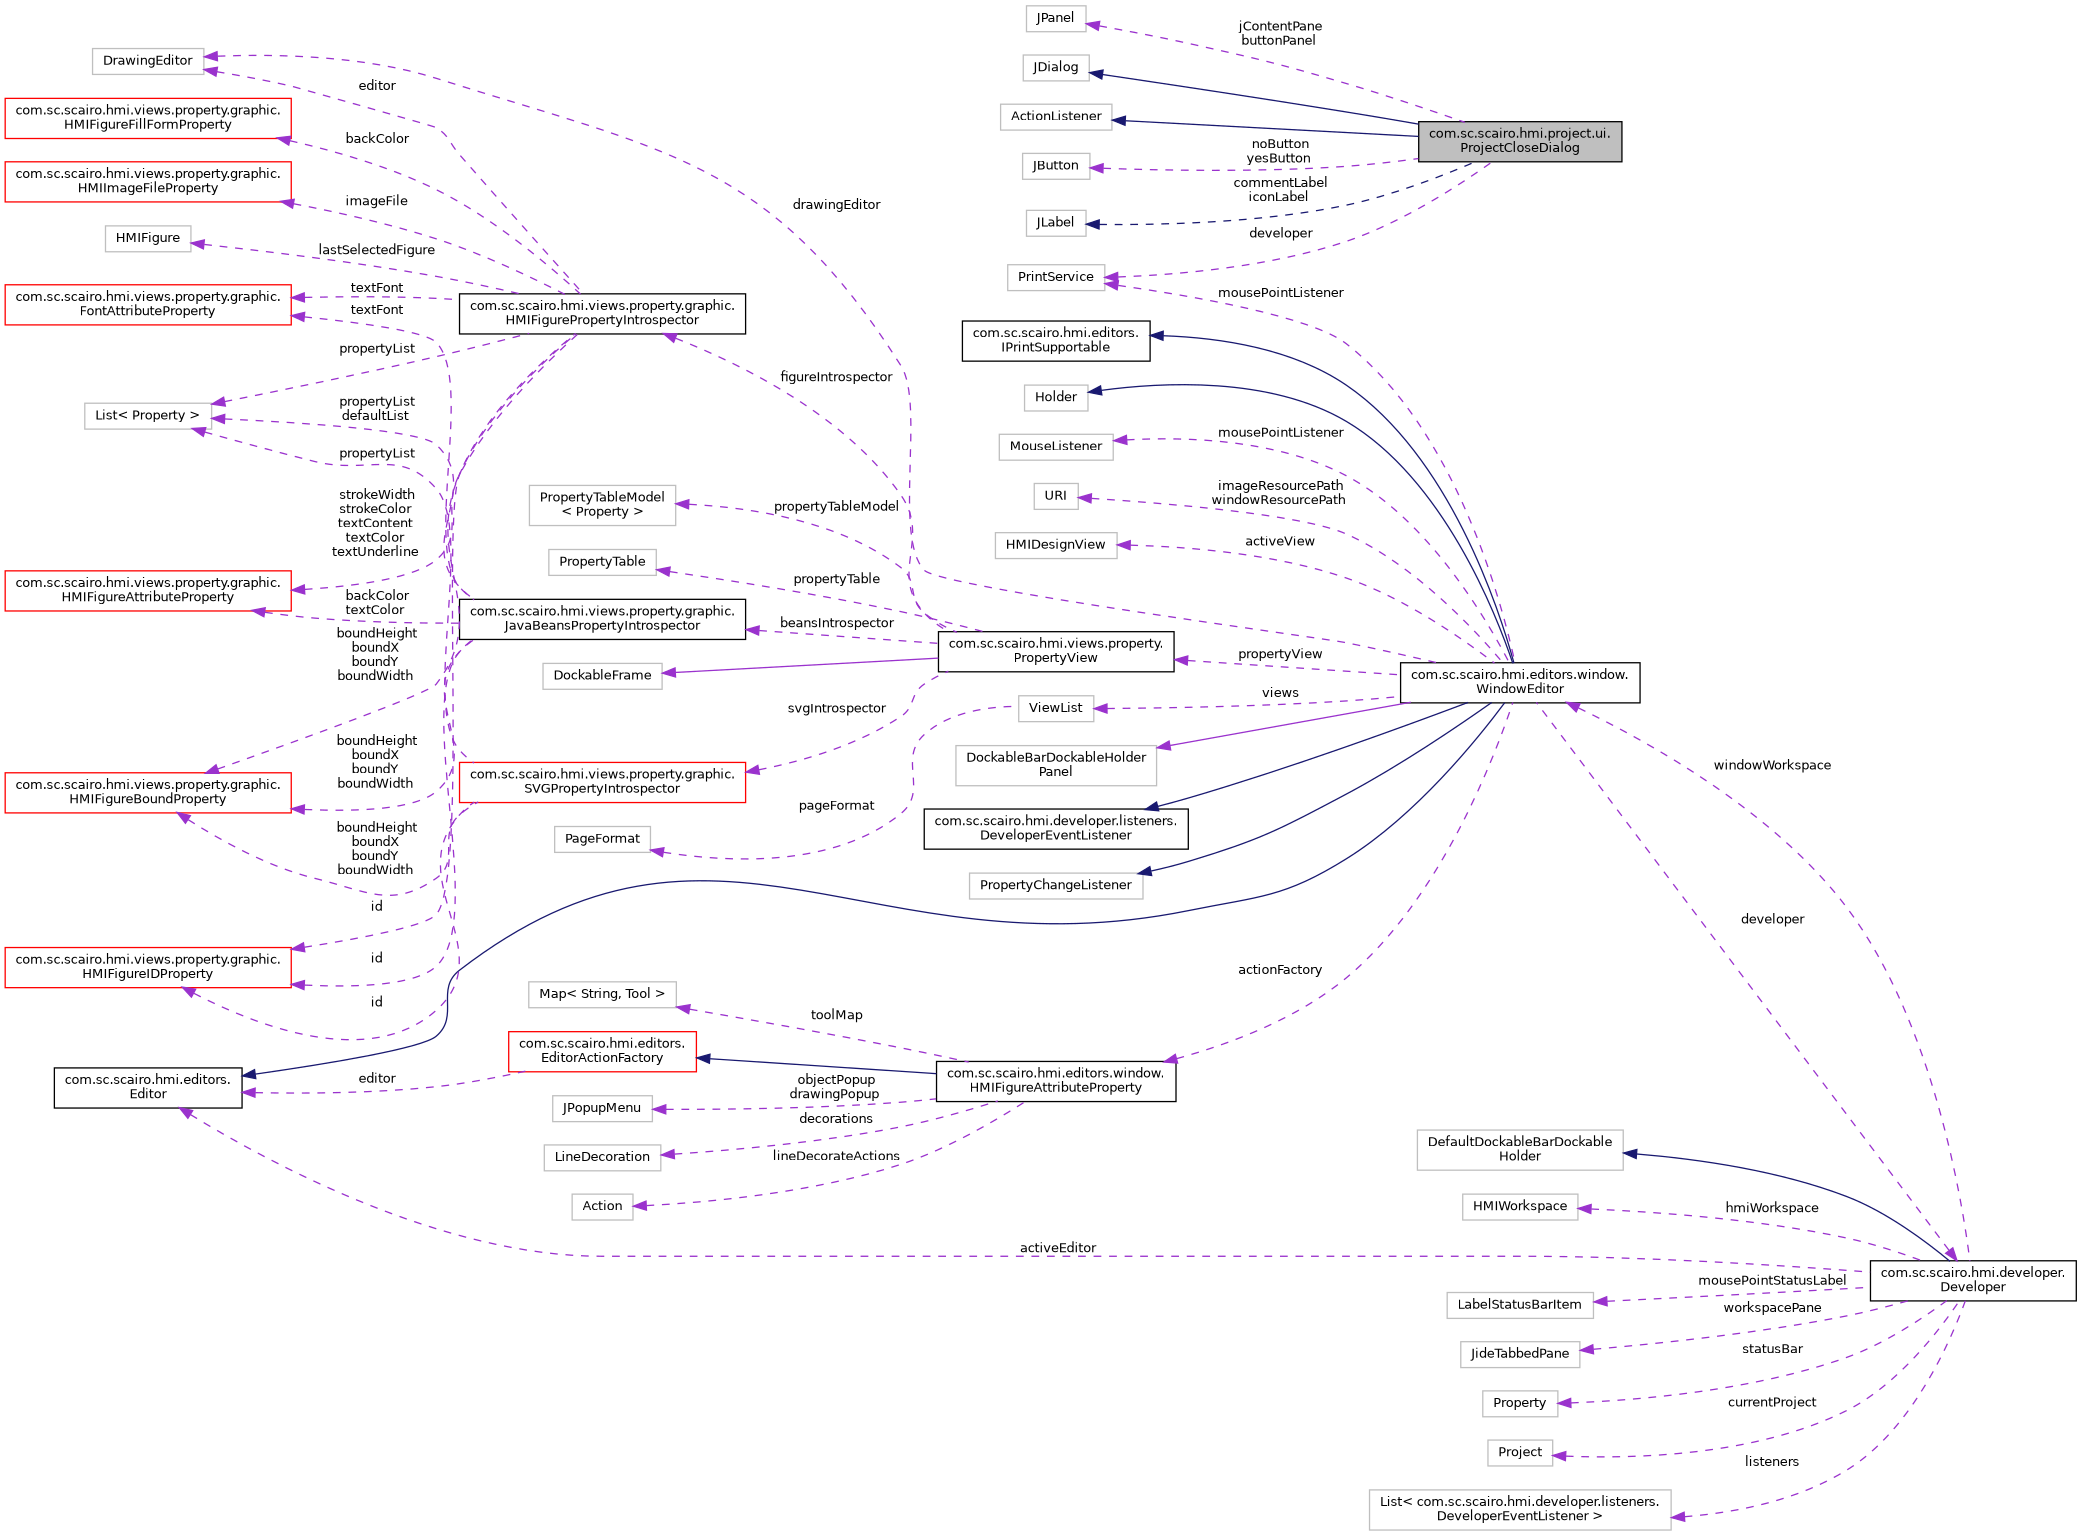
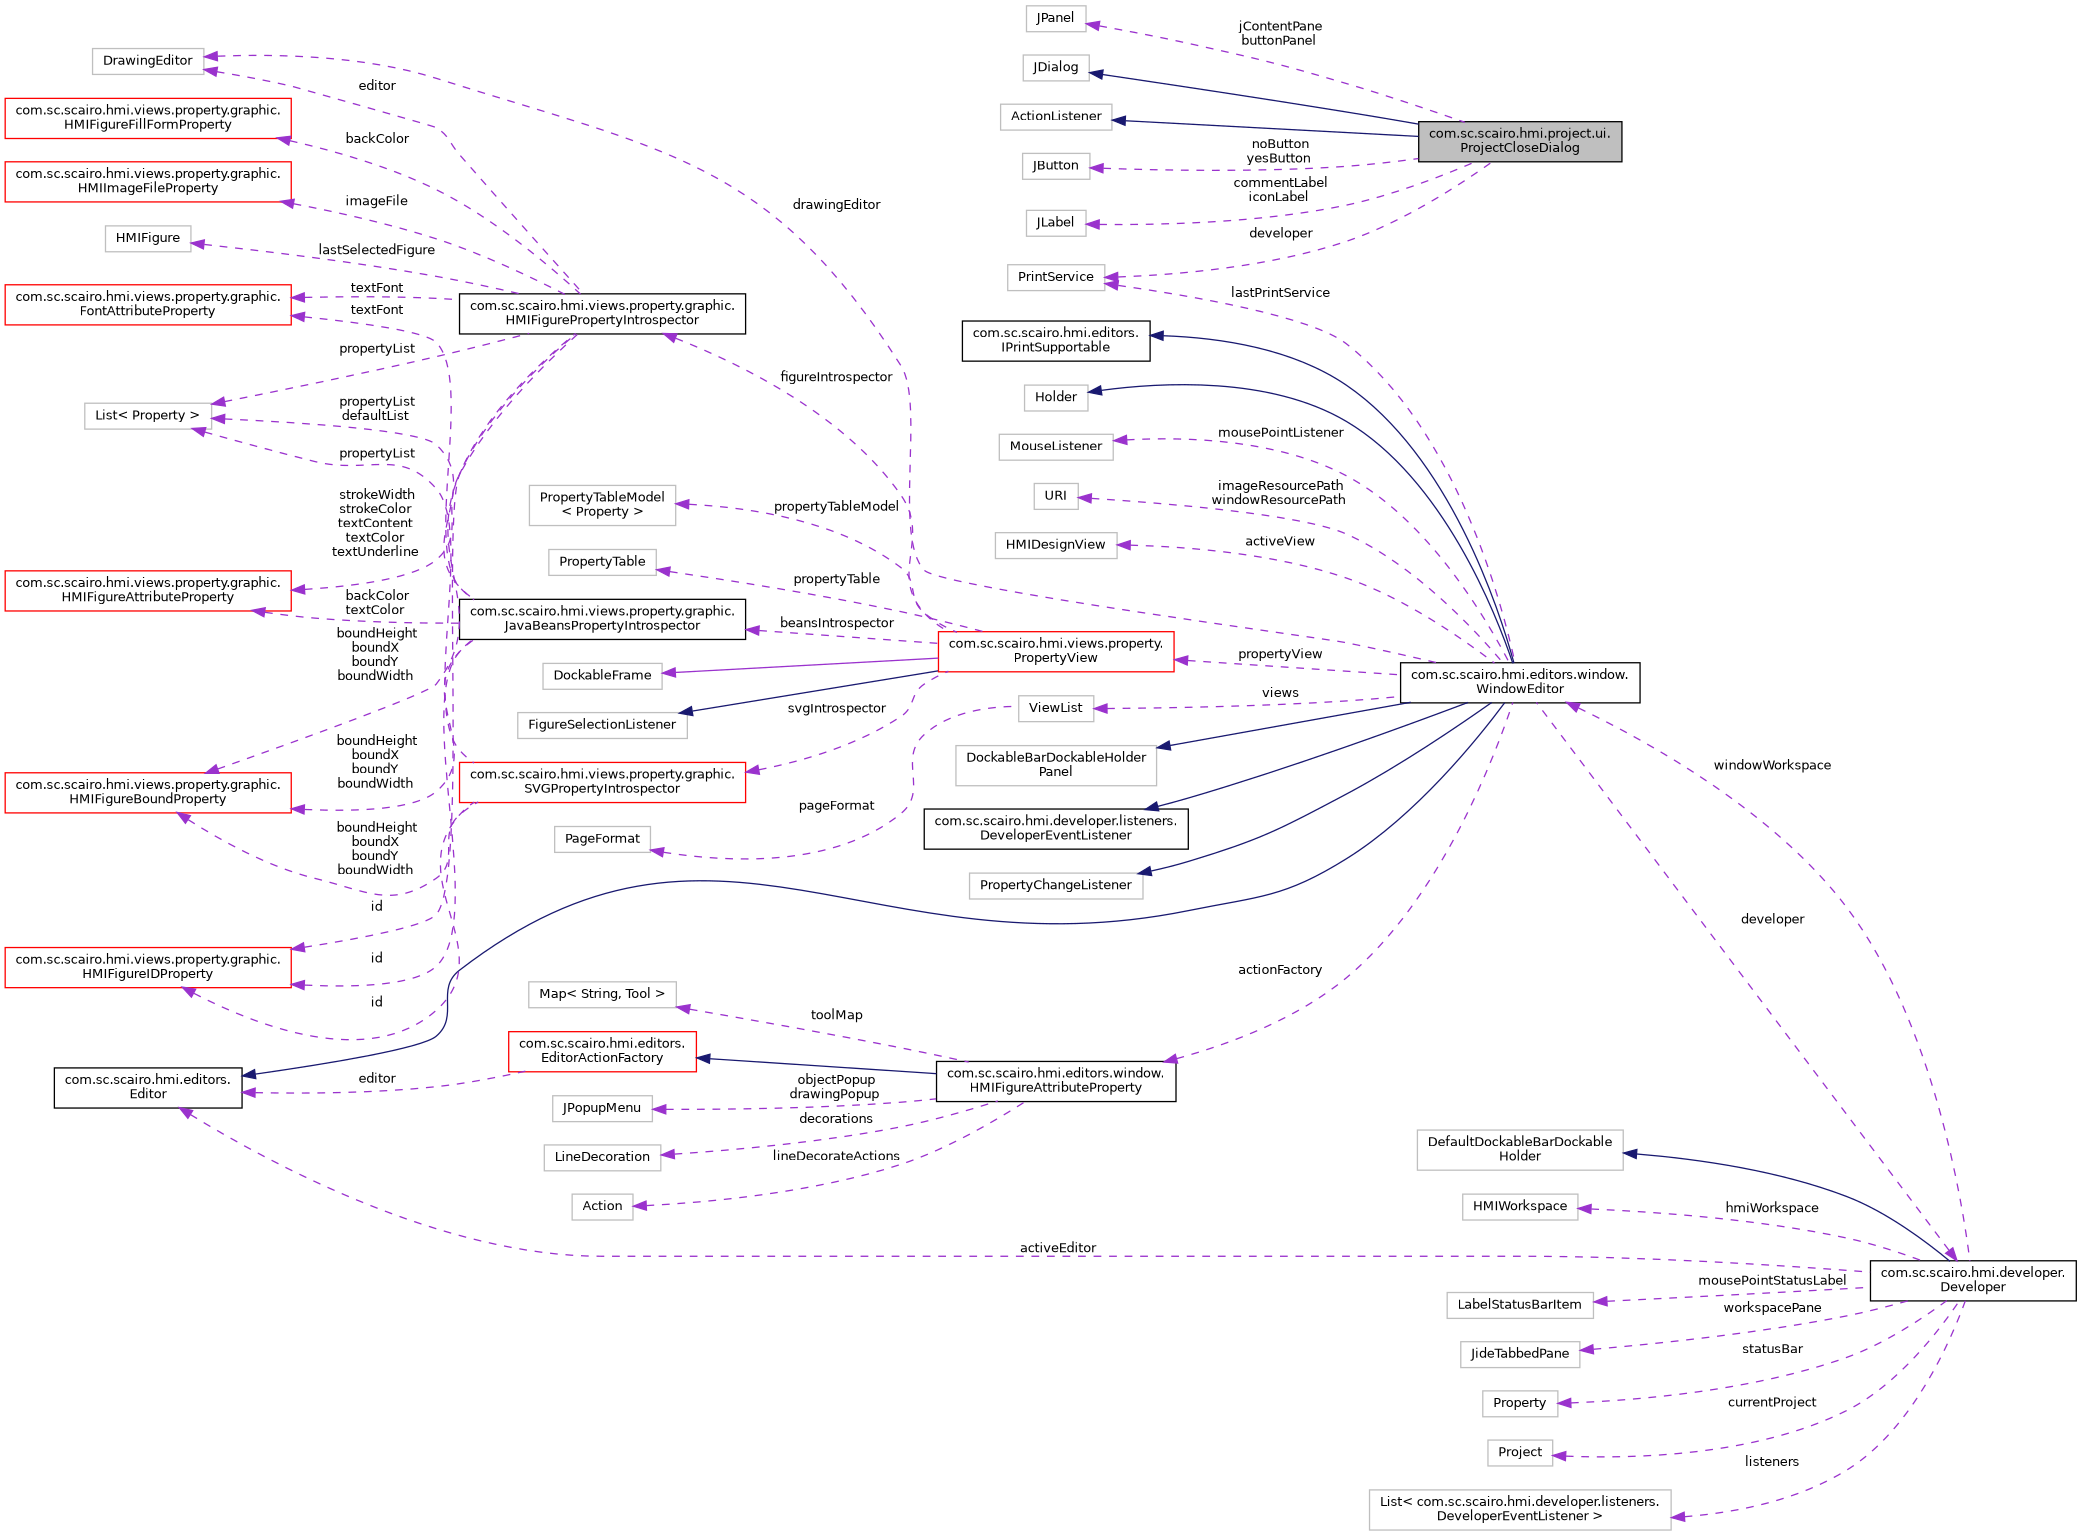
(1292, 214) -> (1292, 214)
(1279, 294) -> (1279, 294)
(1056, 652) -> (1056, 652)
(1290, 724) -> (1290, 724)
none -> (603, 726)
